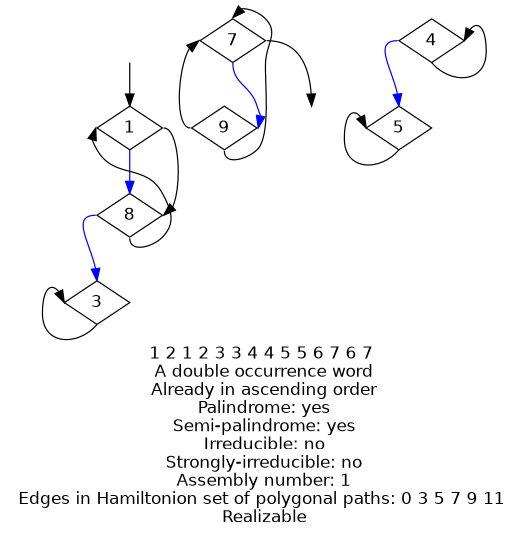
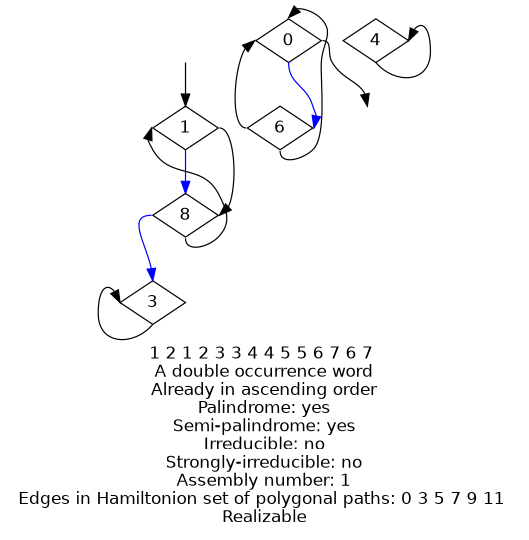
(233, 41) -> (289, 41)
(224, 128) -> (280, 128)
(399, 128) -> none
